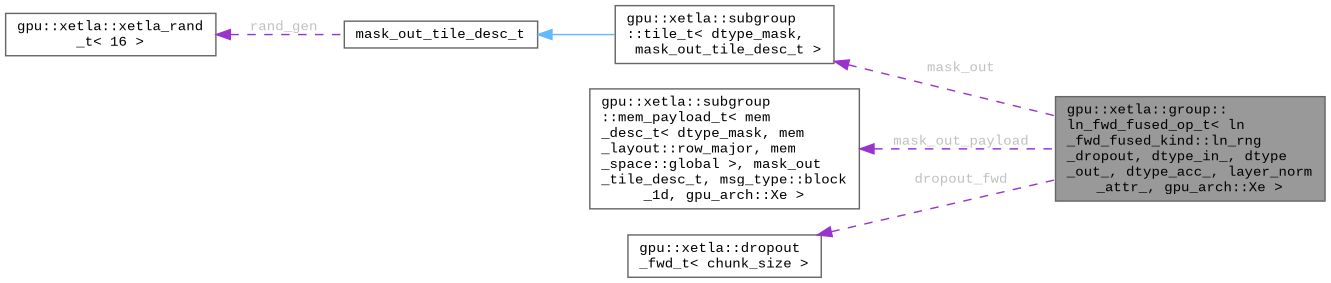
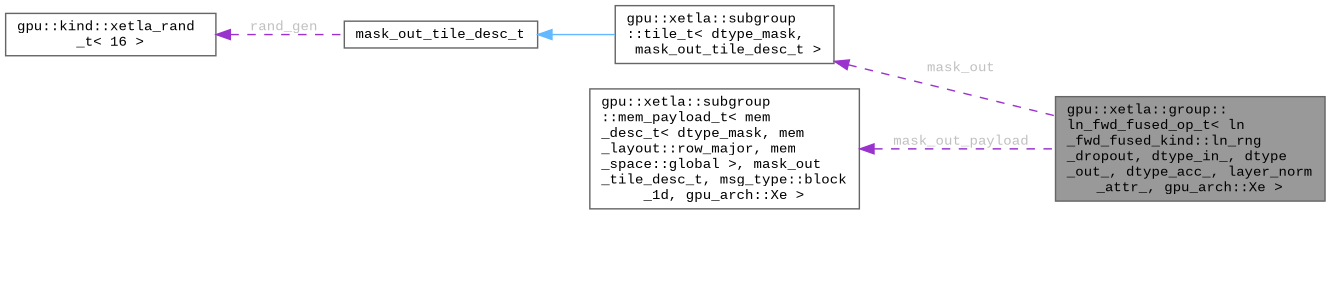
(111, 35) -> (111, 35)
(725, 256) -> none
